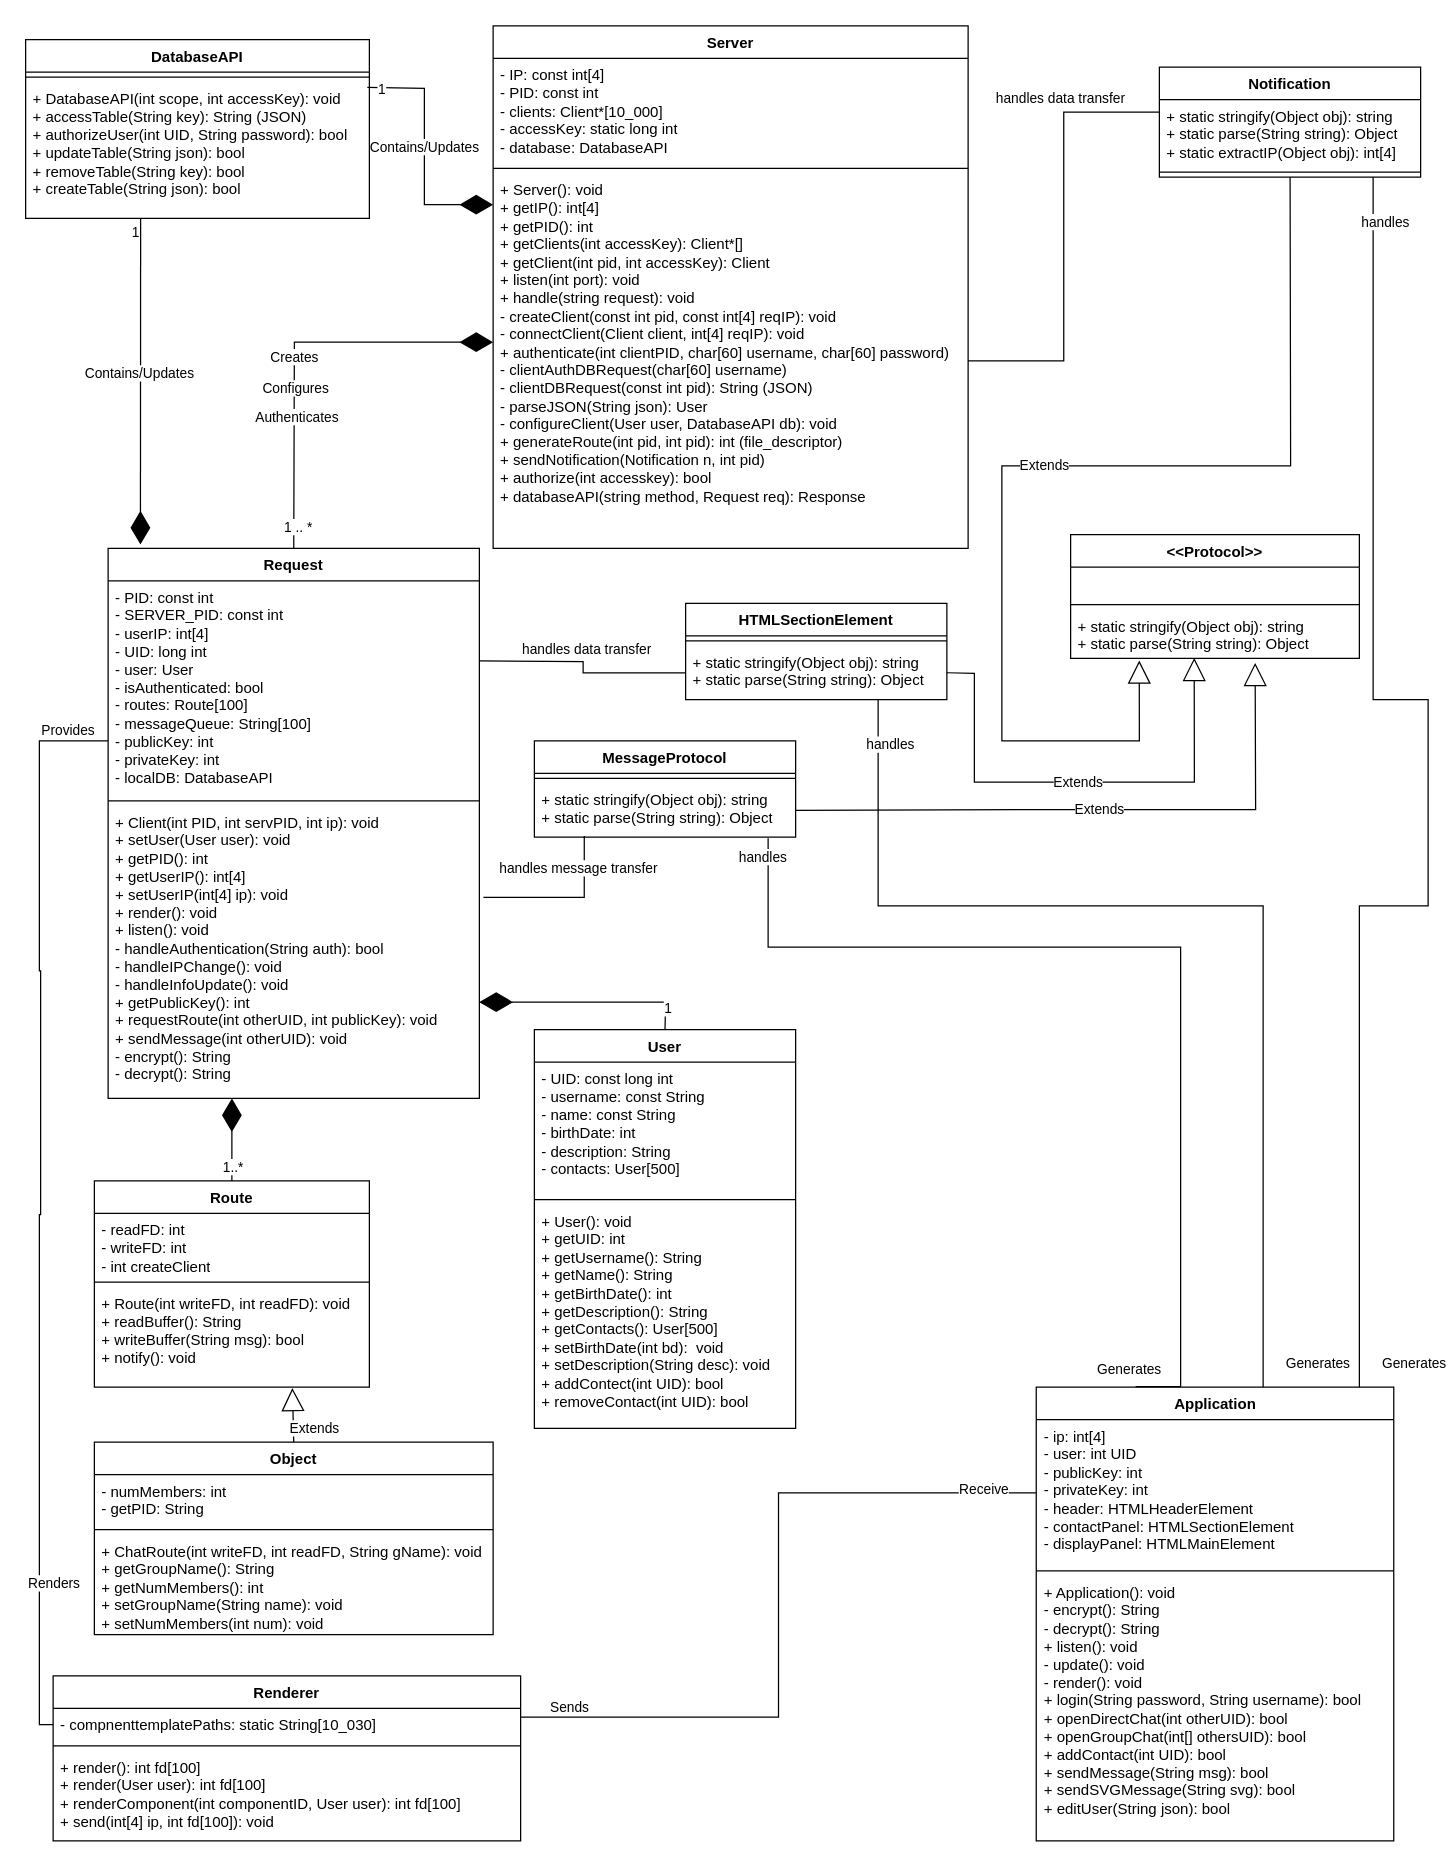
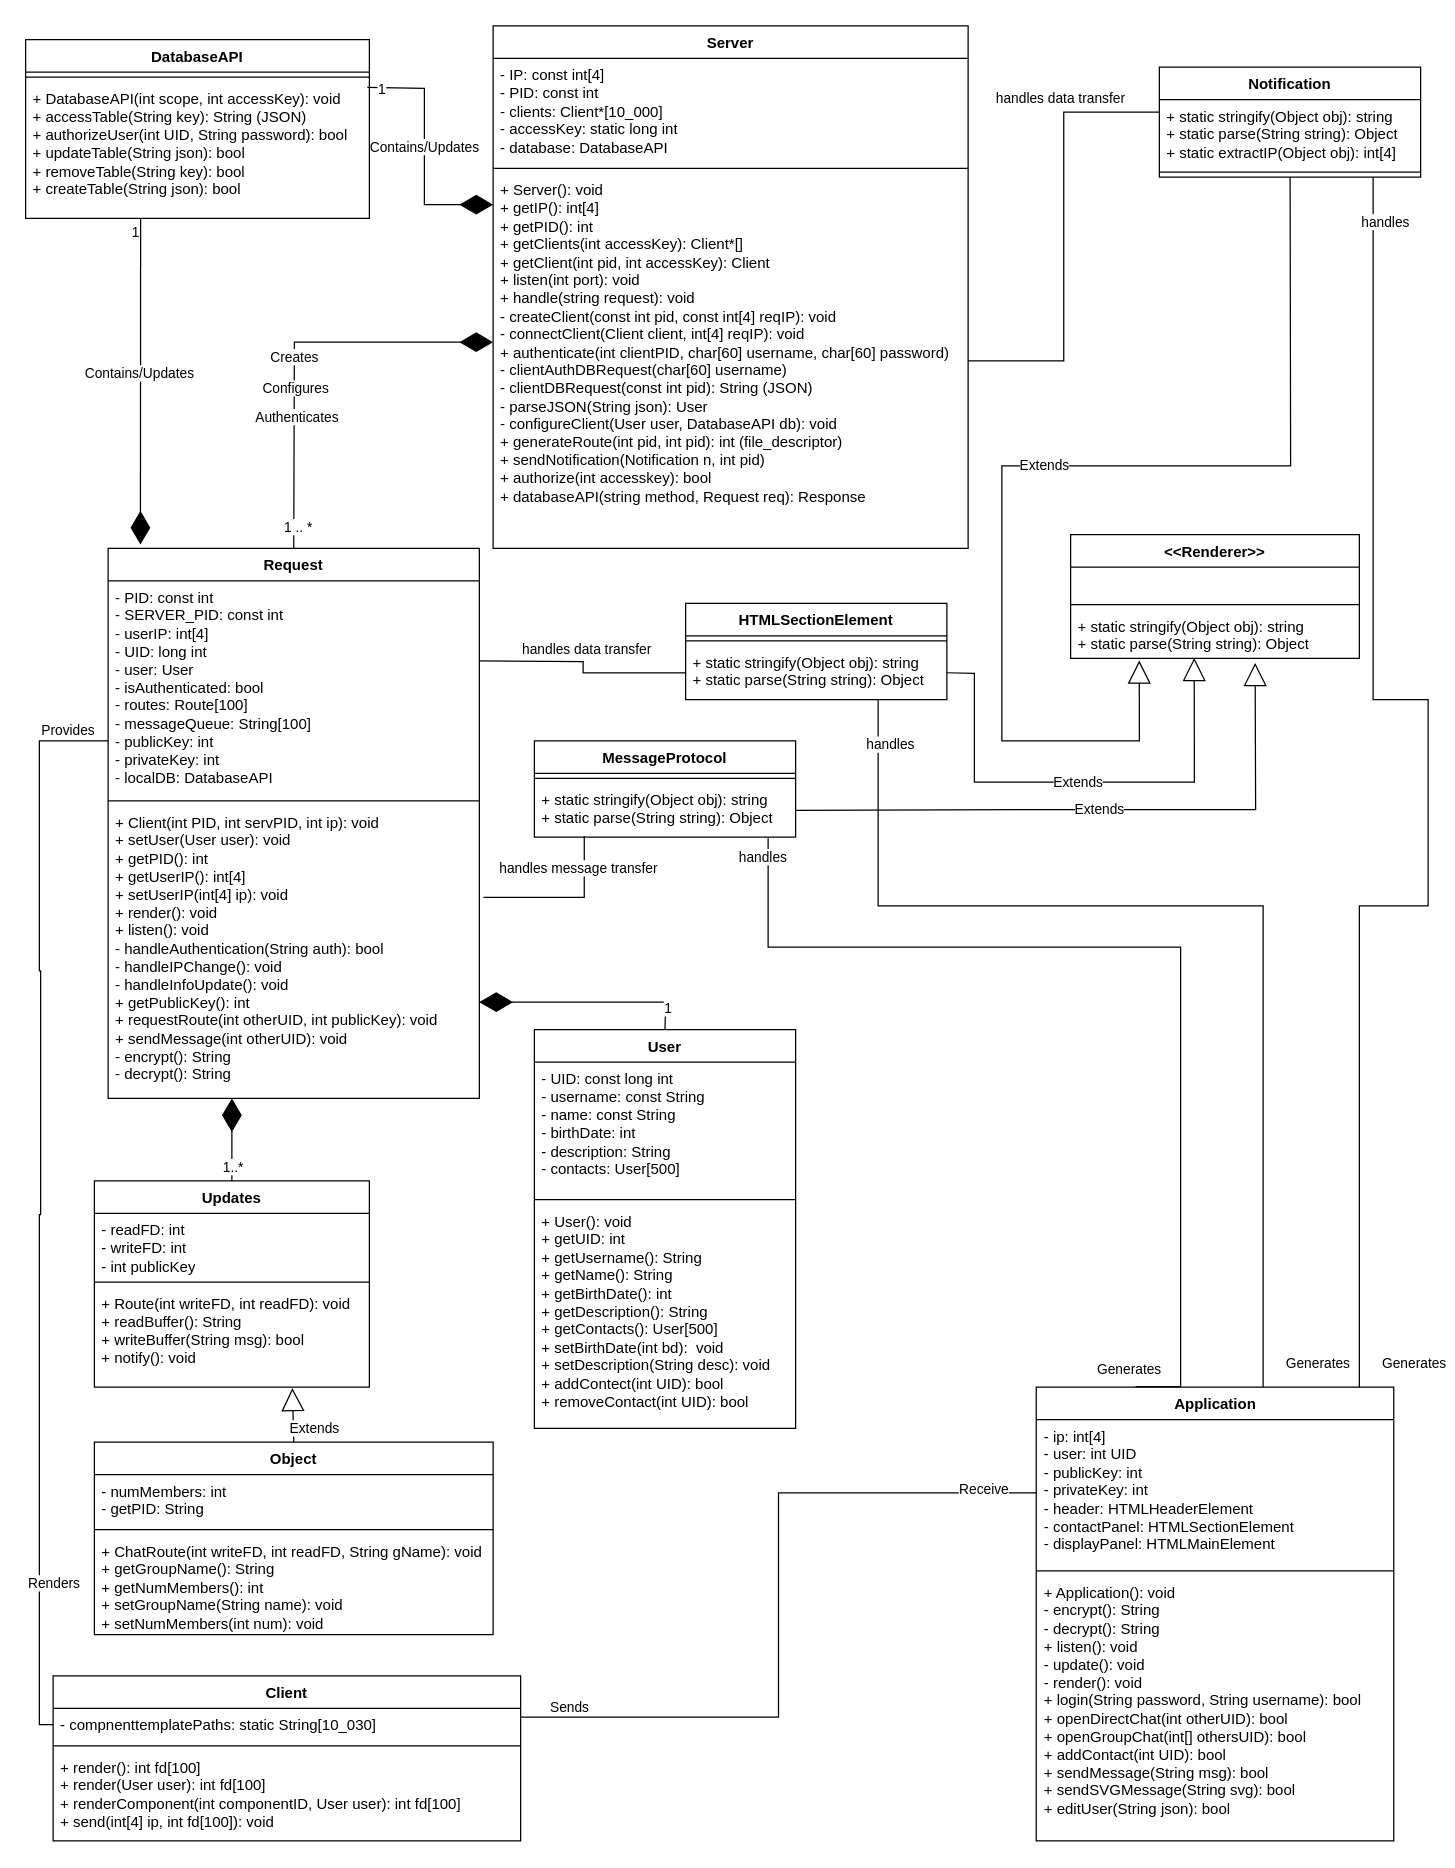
(1215, 552) -> (1215, 552)
(232, 1198) -> (232, 1198)
(168, 1249) -> (155, 1249)
(287, 1693) -> (287, 1693)
